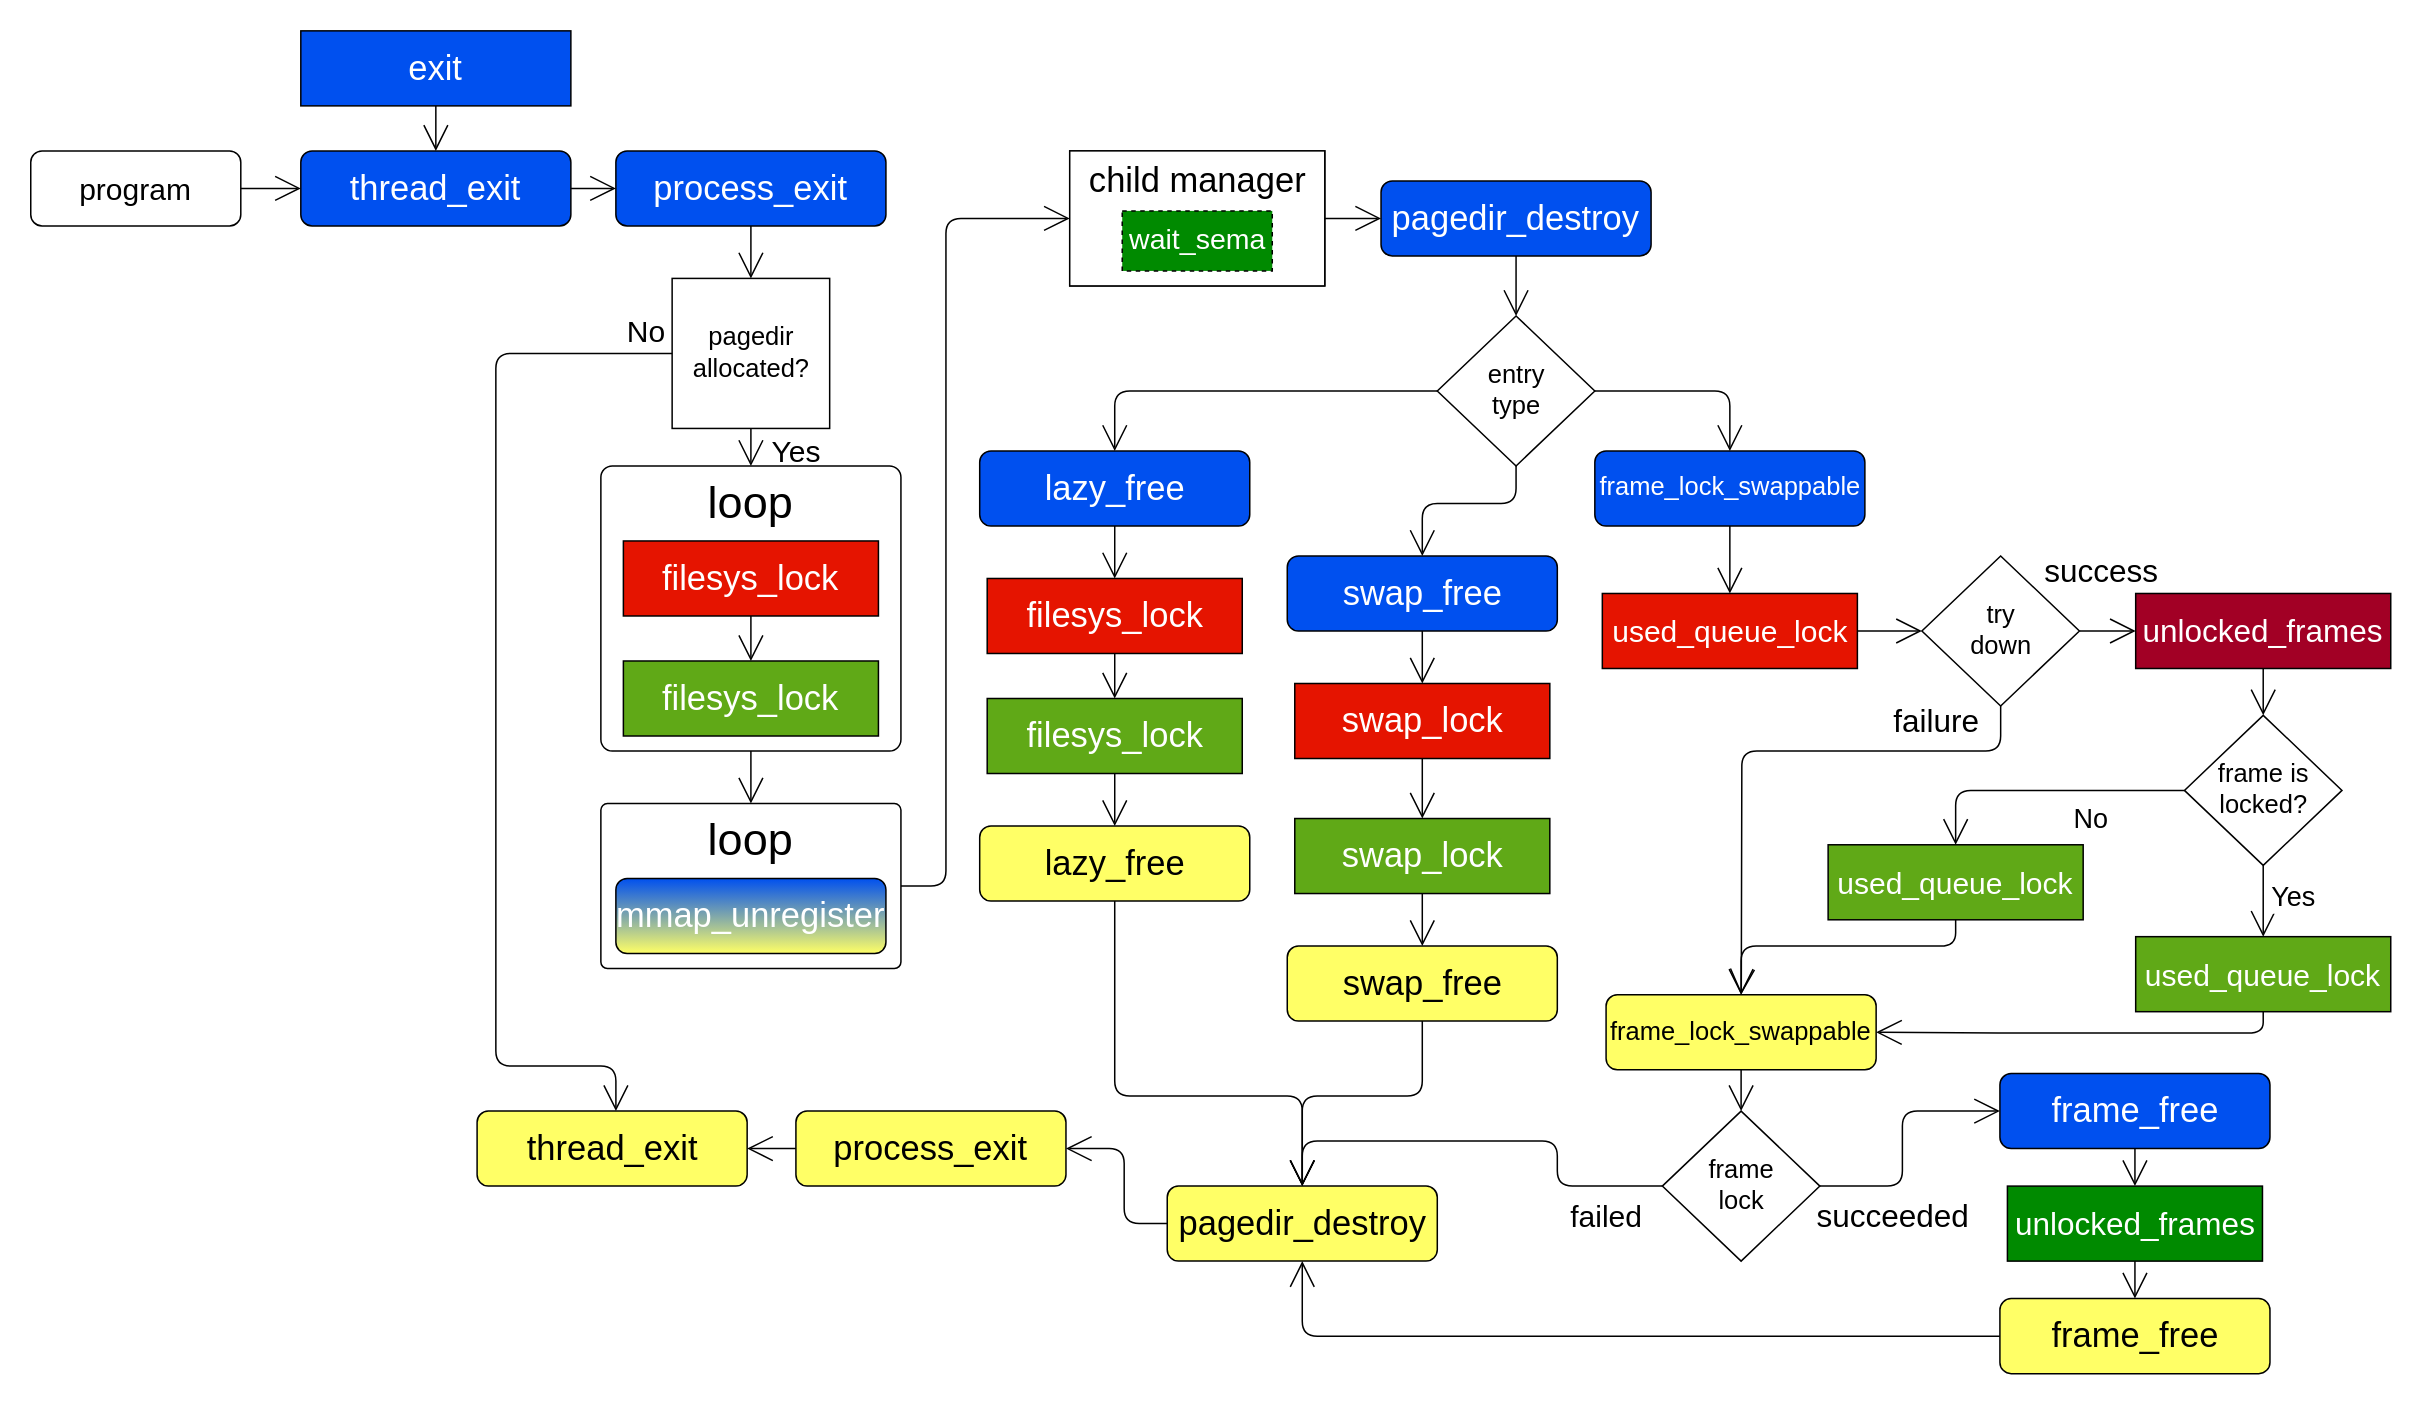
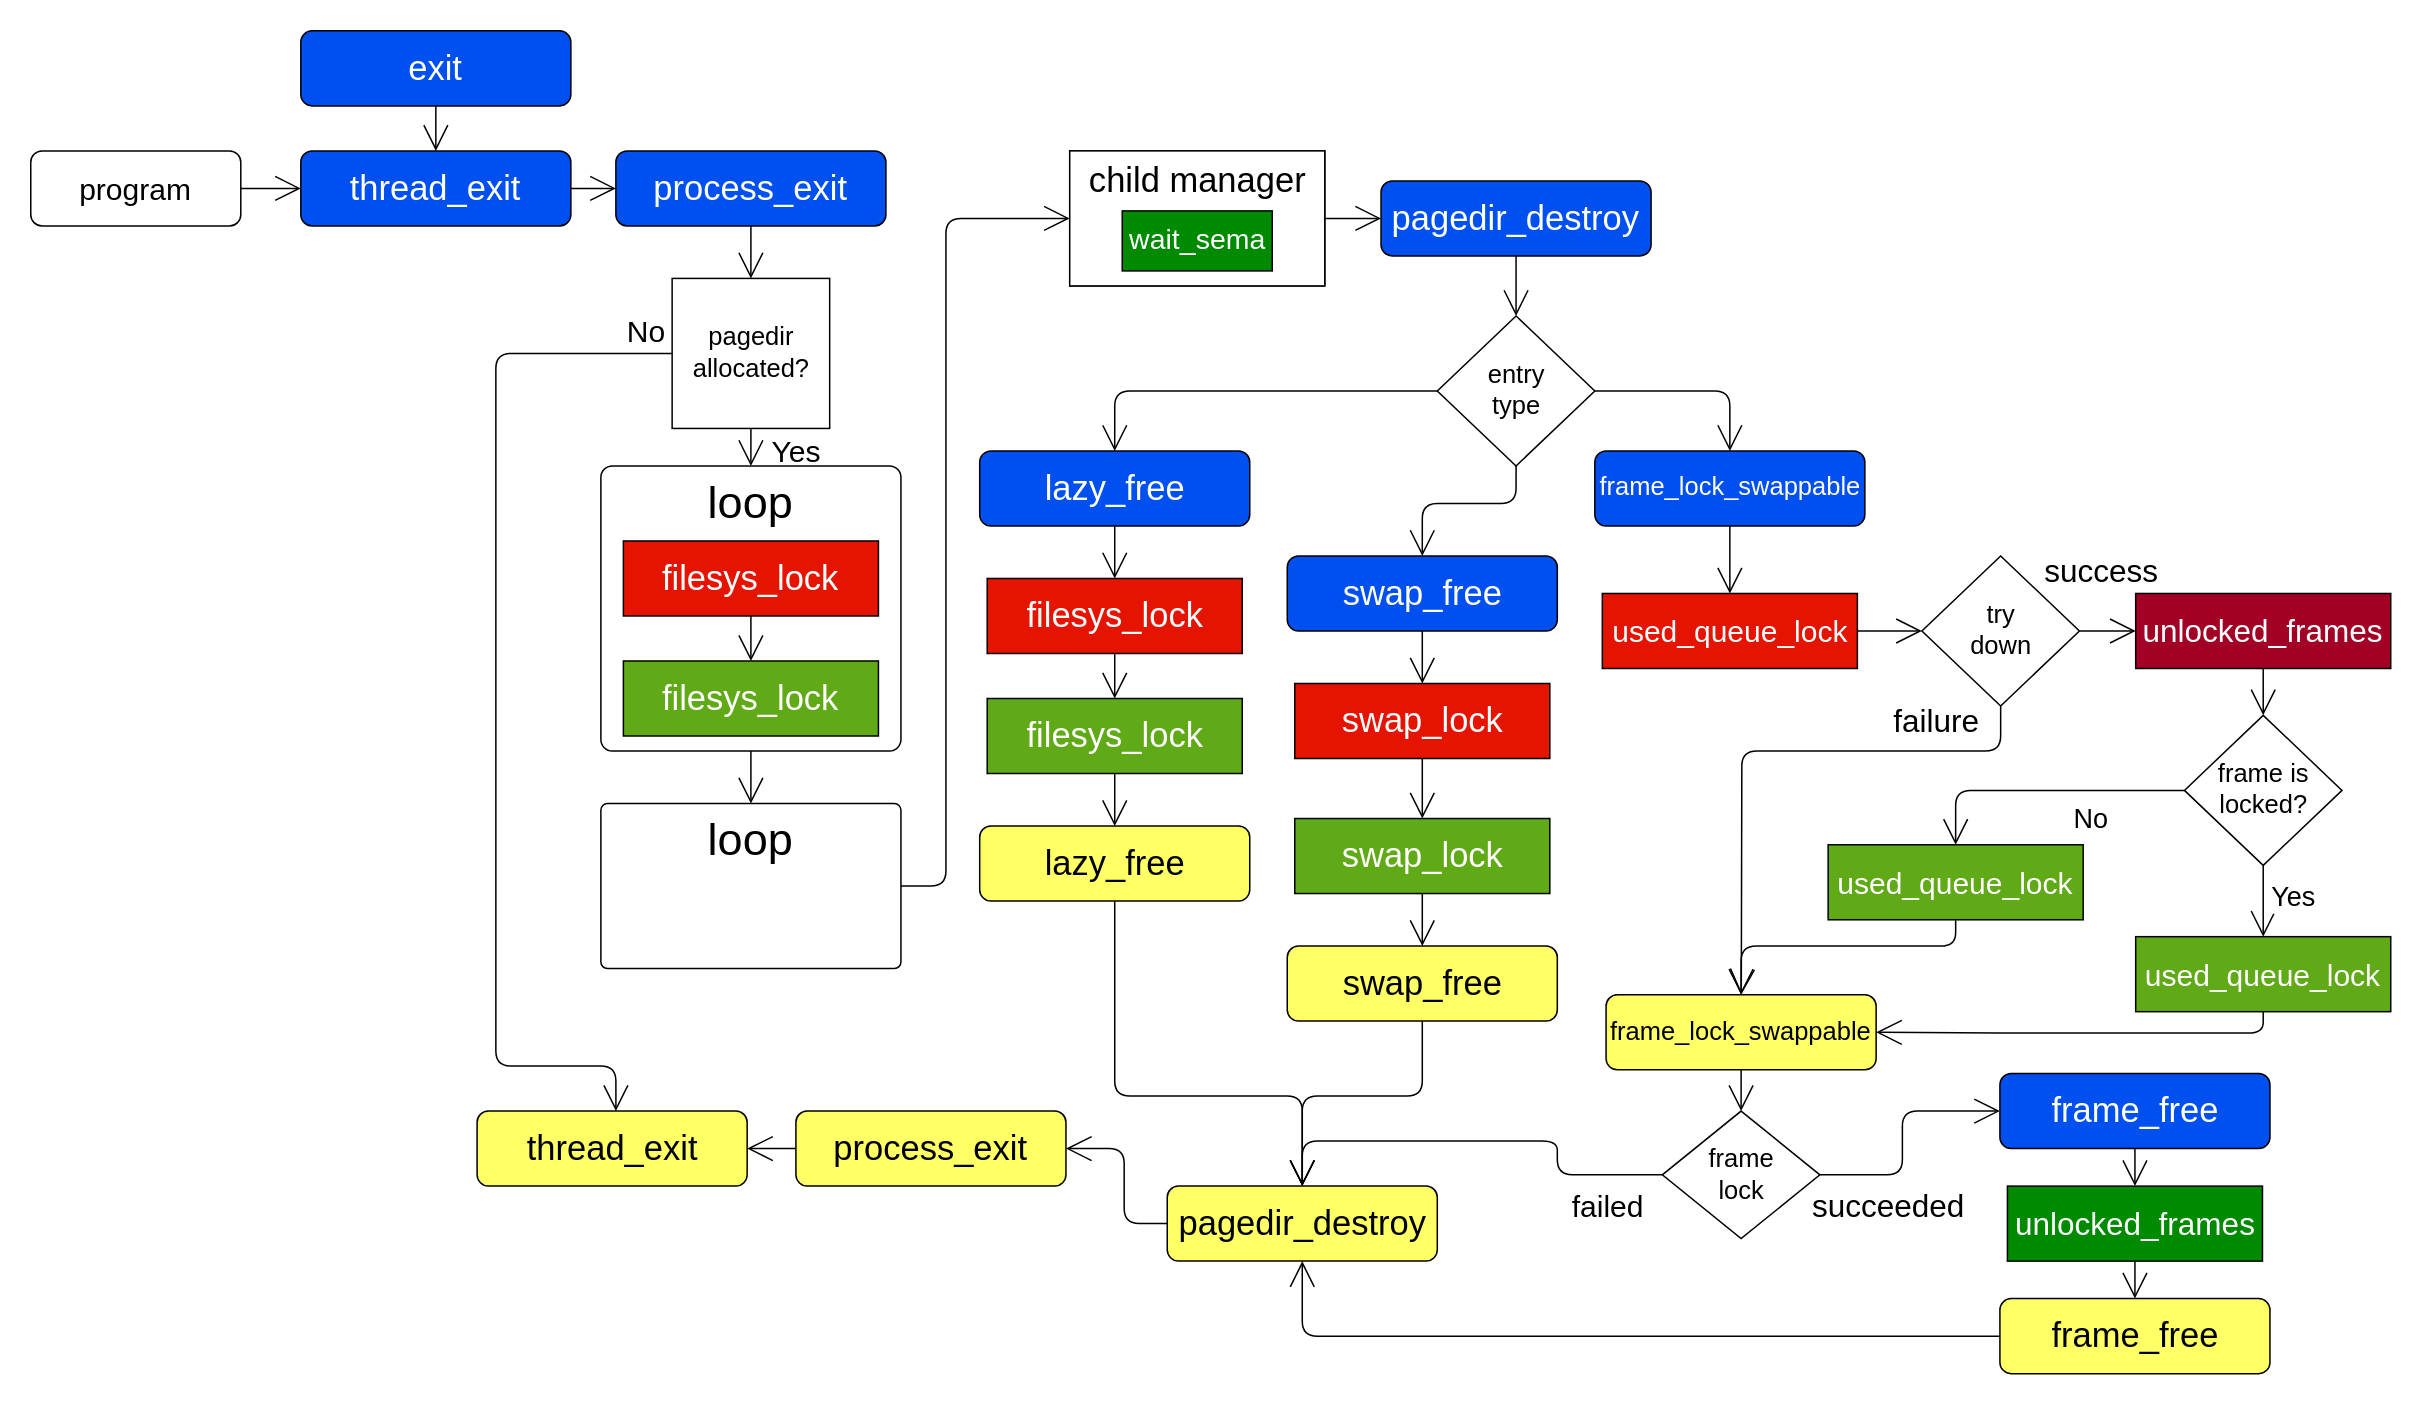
(436, 68) -> (436, 68)
(1197, 241) -> (1197, 241)
(751, 916) -> none
(1741, 1186) -> (1741, 1175)
